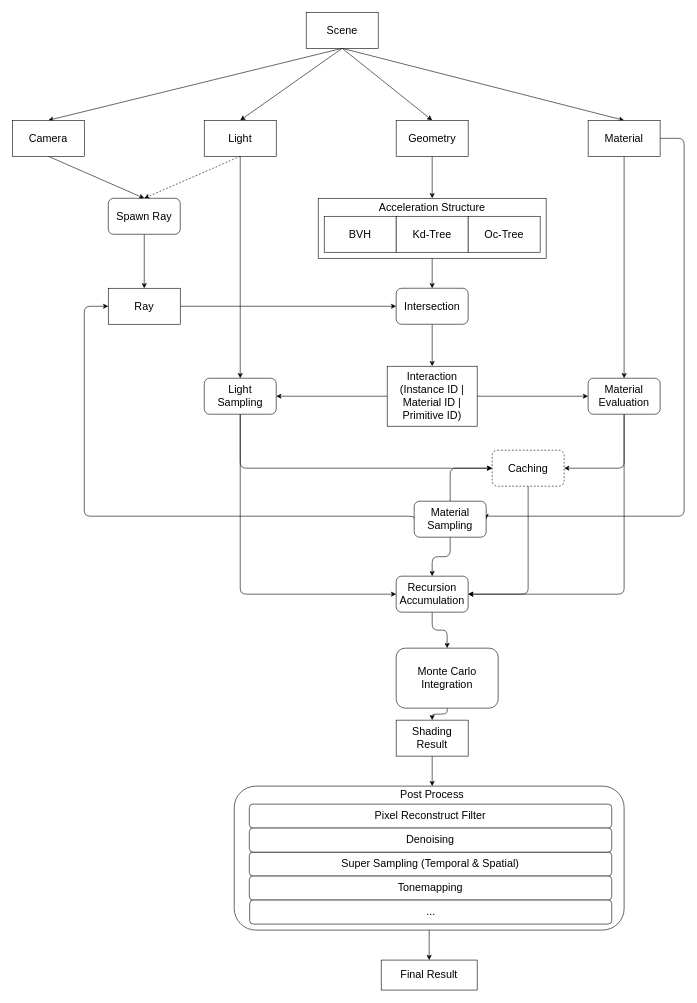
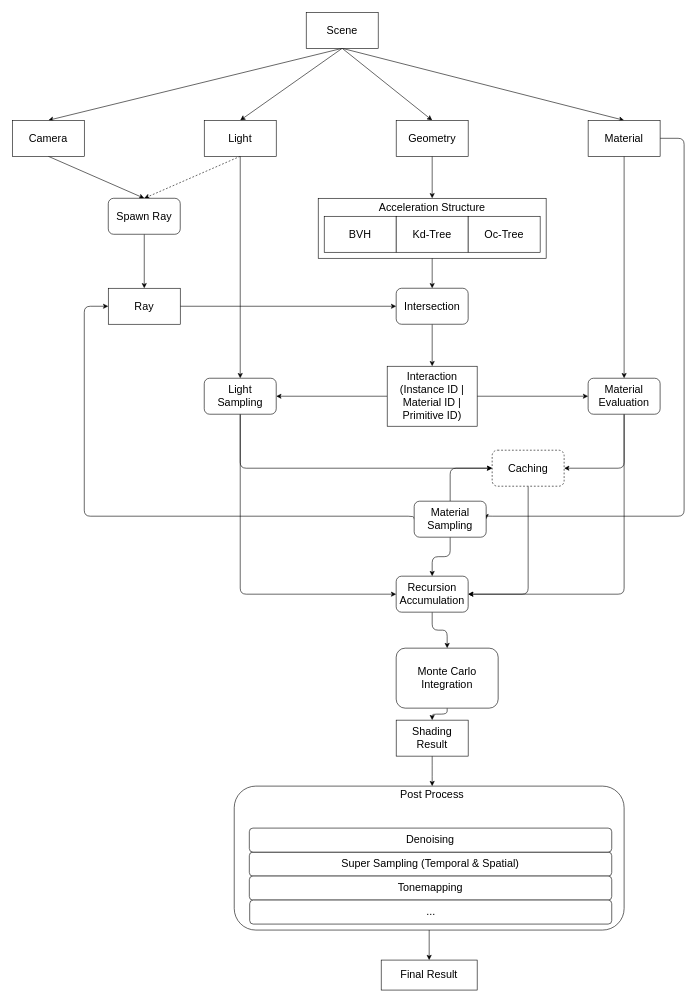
(431, 816) -> none
